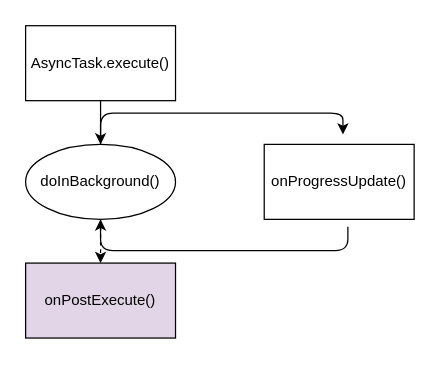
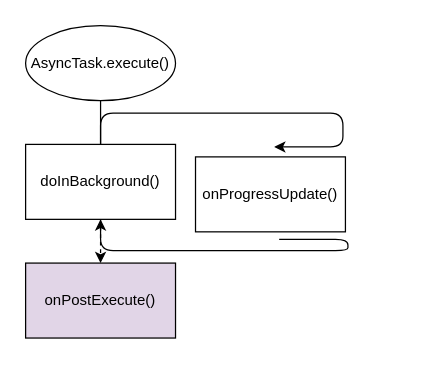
(101, 63) -> (101, 63)
(101, 102) -> (101, 102)
(101, 182) -> (101, 182)
(339, 182) -> (271, 194)
